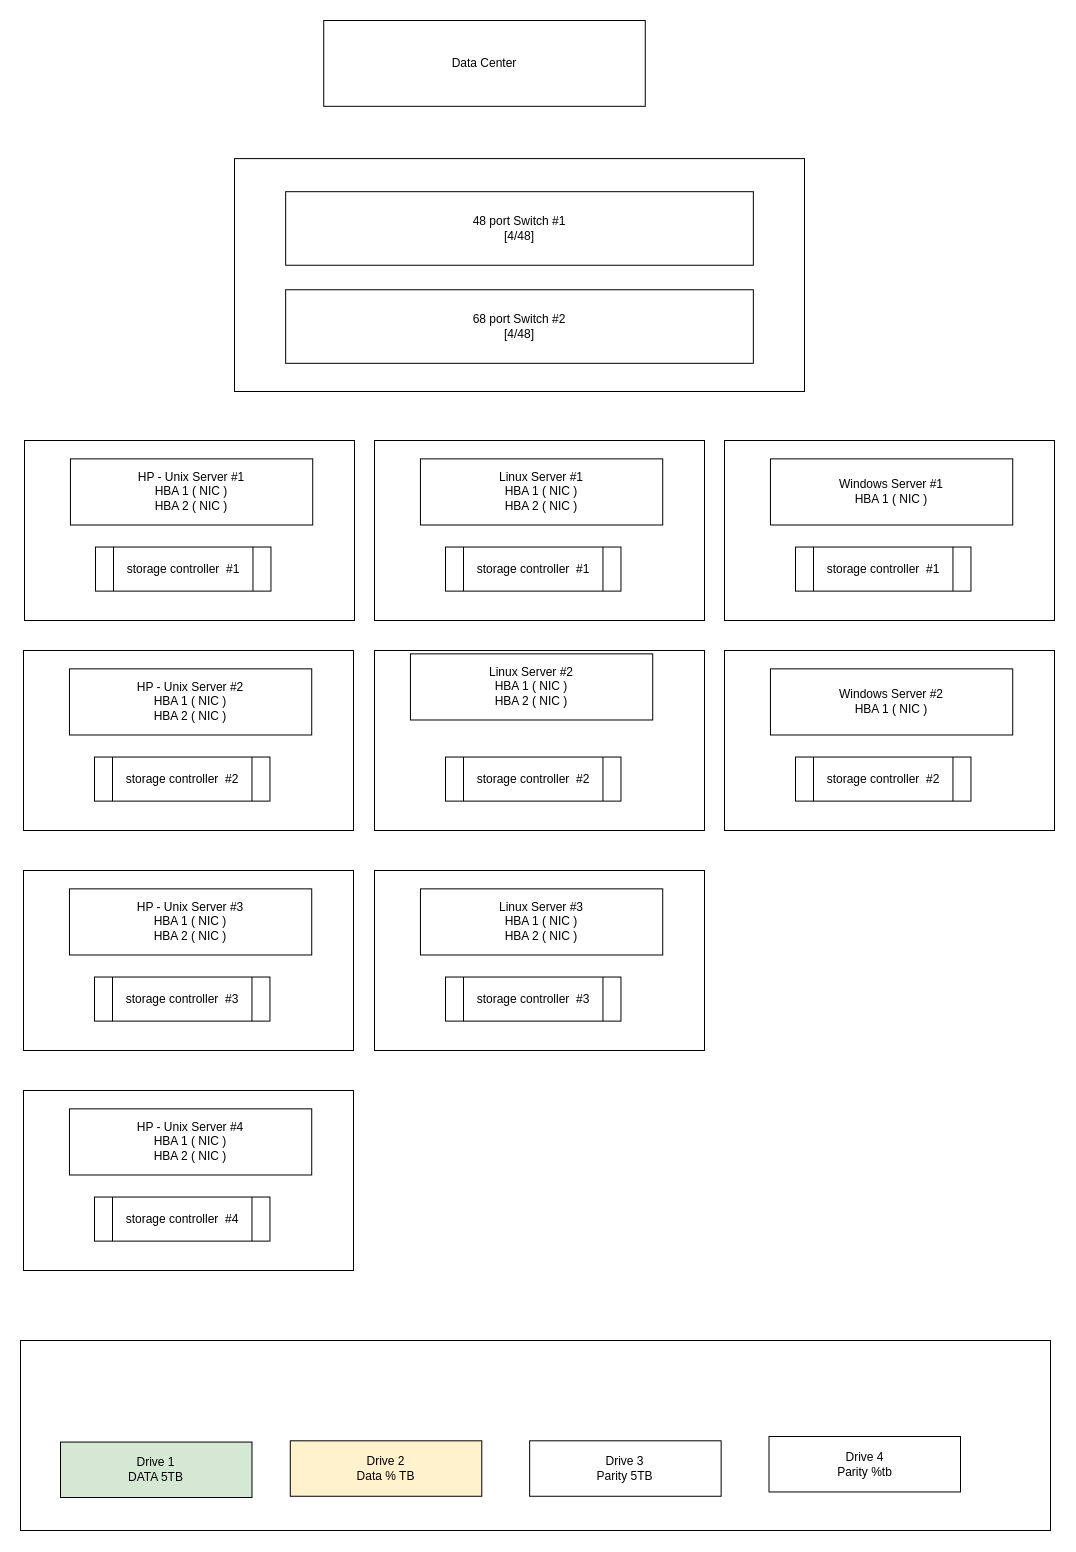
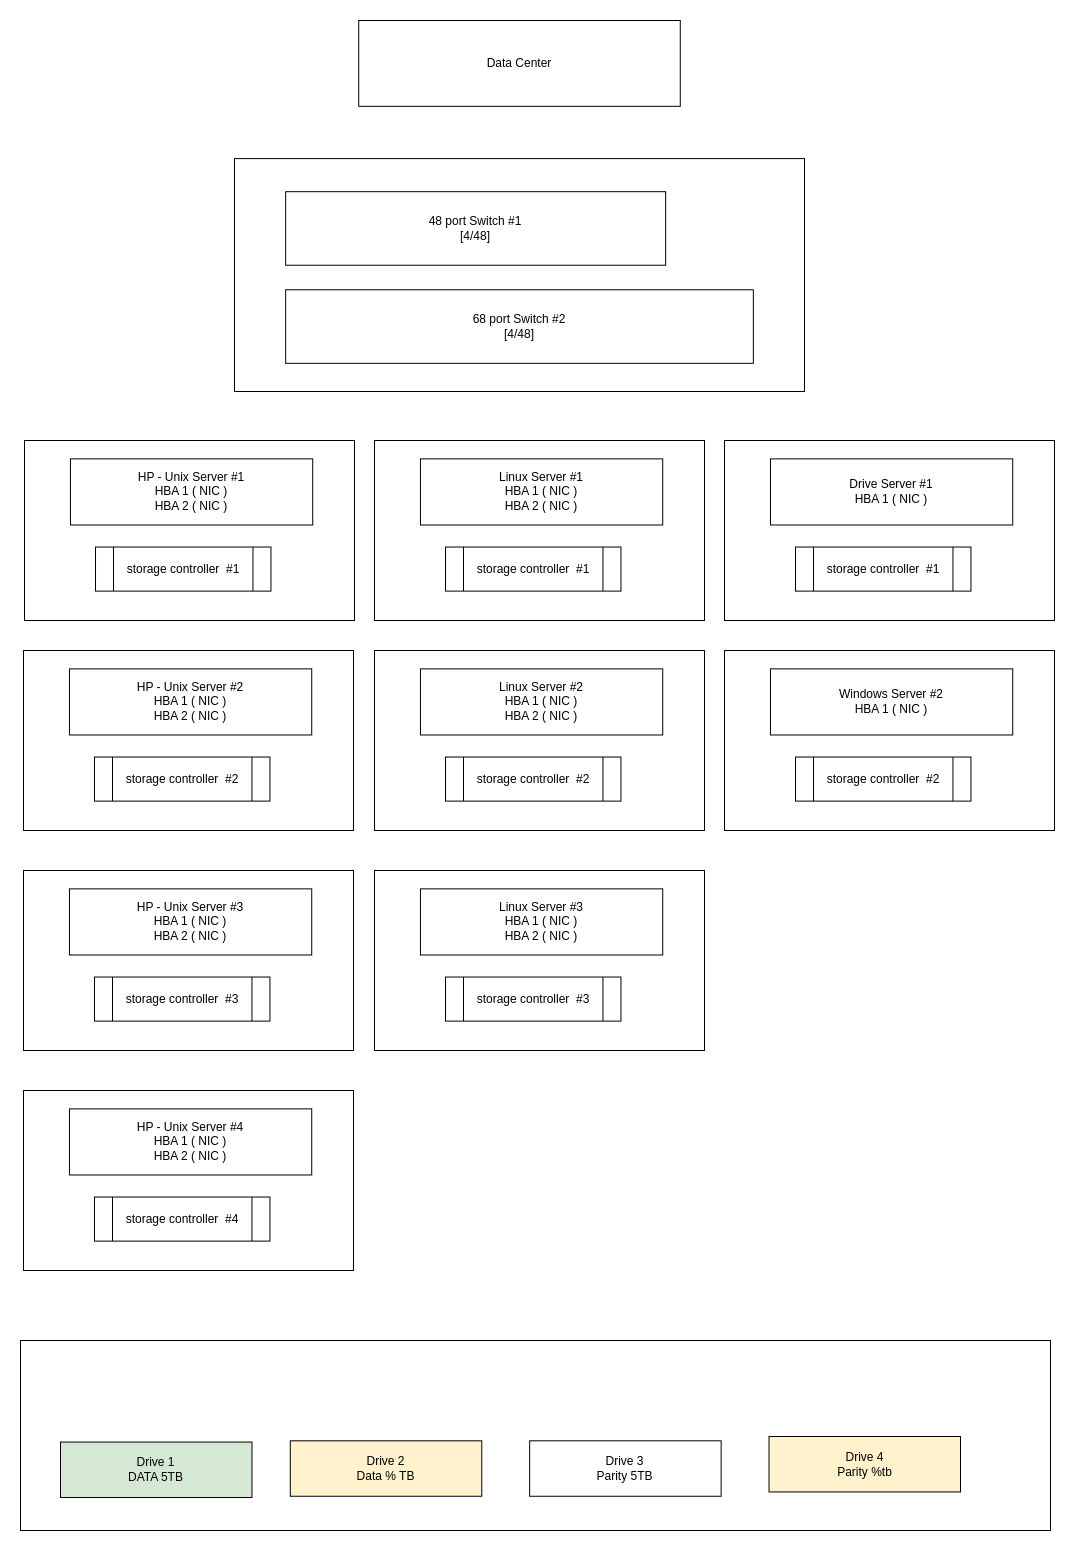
(485, 63) -> (520, 63)
(520, 228) -> (476, 228)
(892, 492) -> (892, 492)
(532, 687) -> (542, 702)
(865, 1464) -> (865, 1464)
